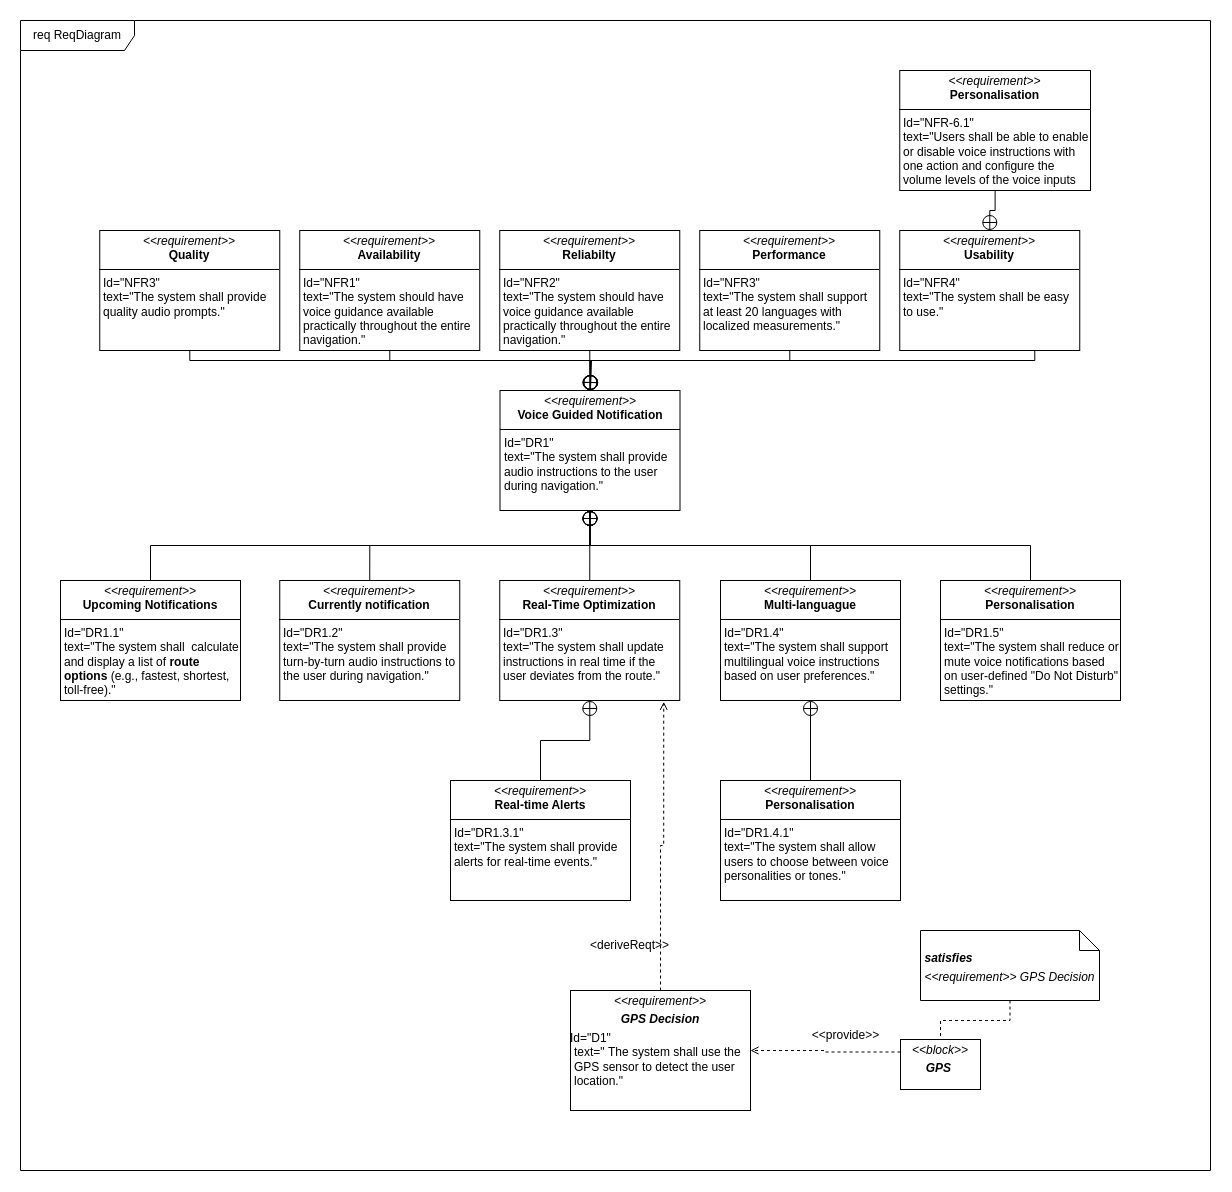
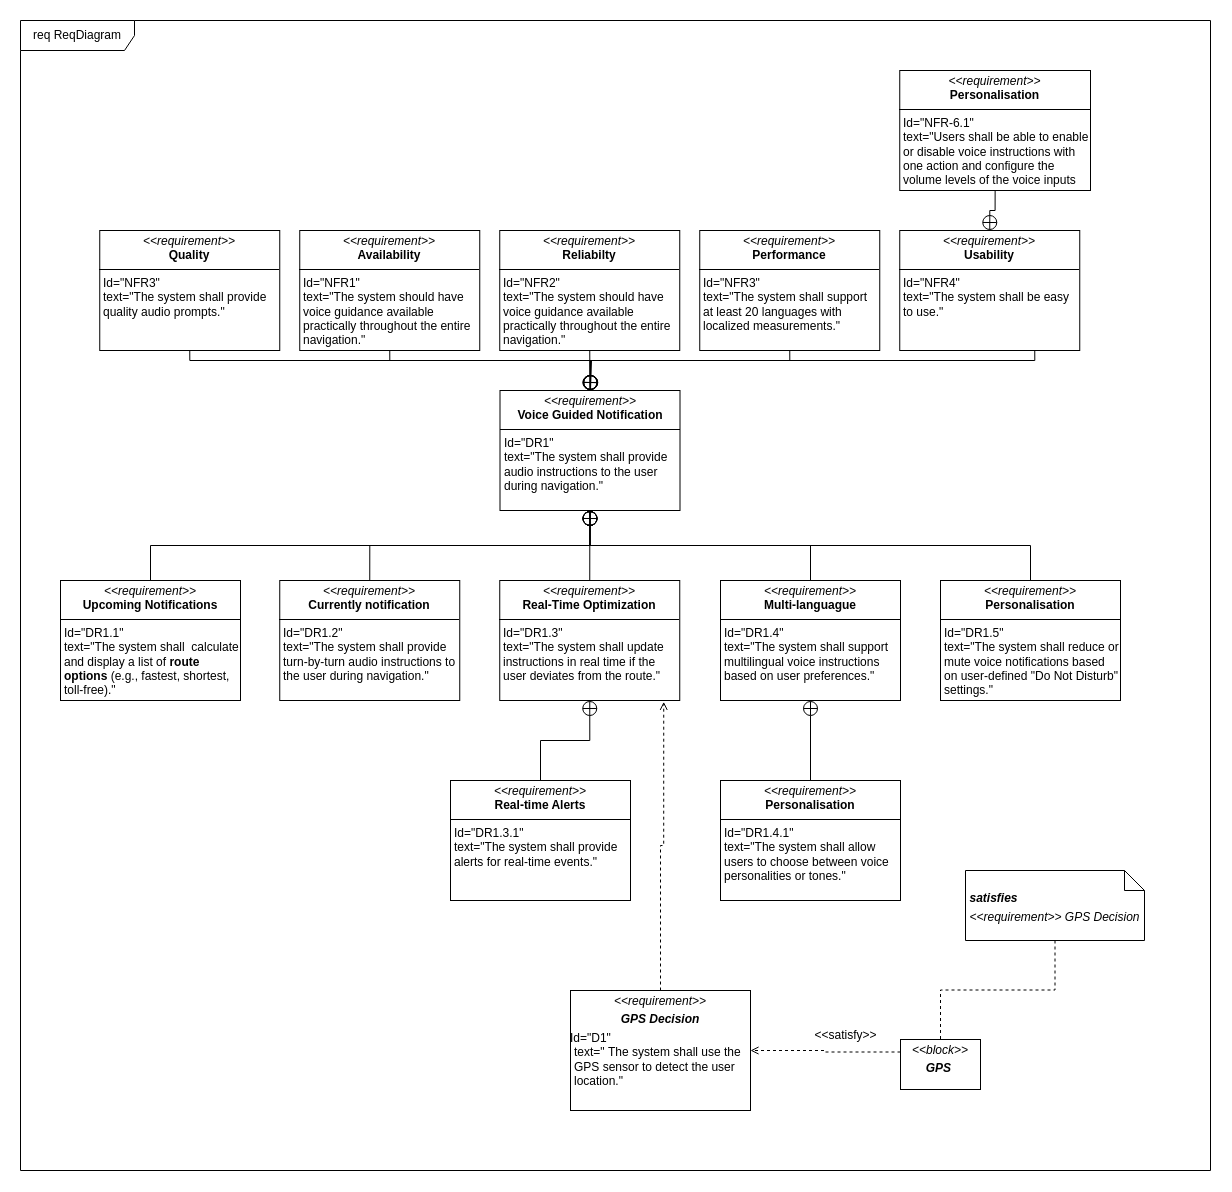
(630, 946) -> none
(1010, 966) -> (1055, 906)
(846, 1036) -> (846, 1036)
